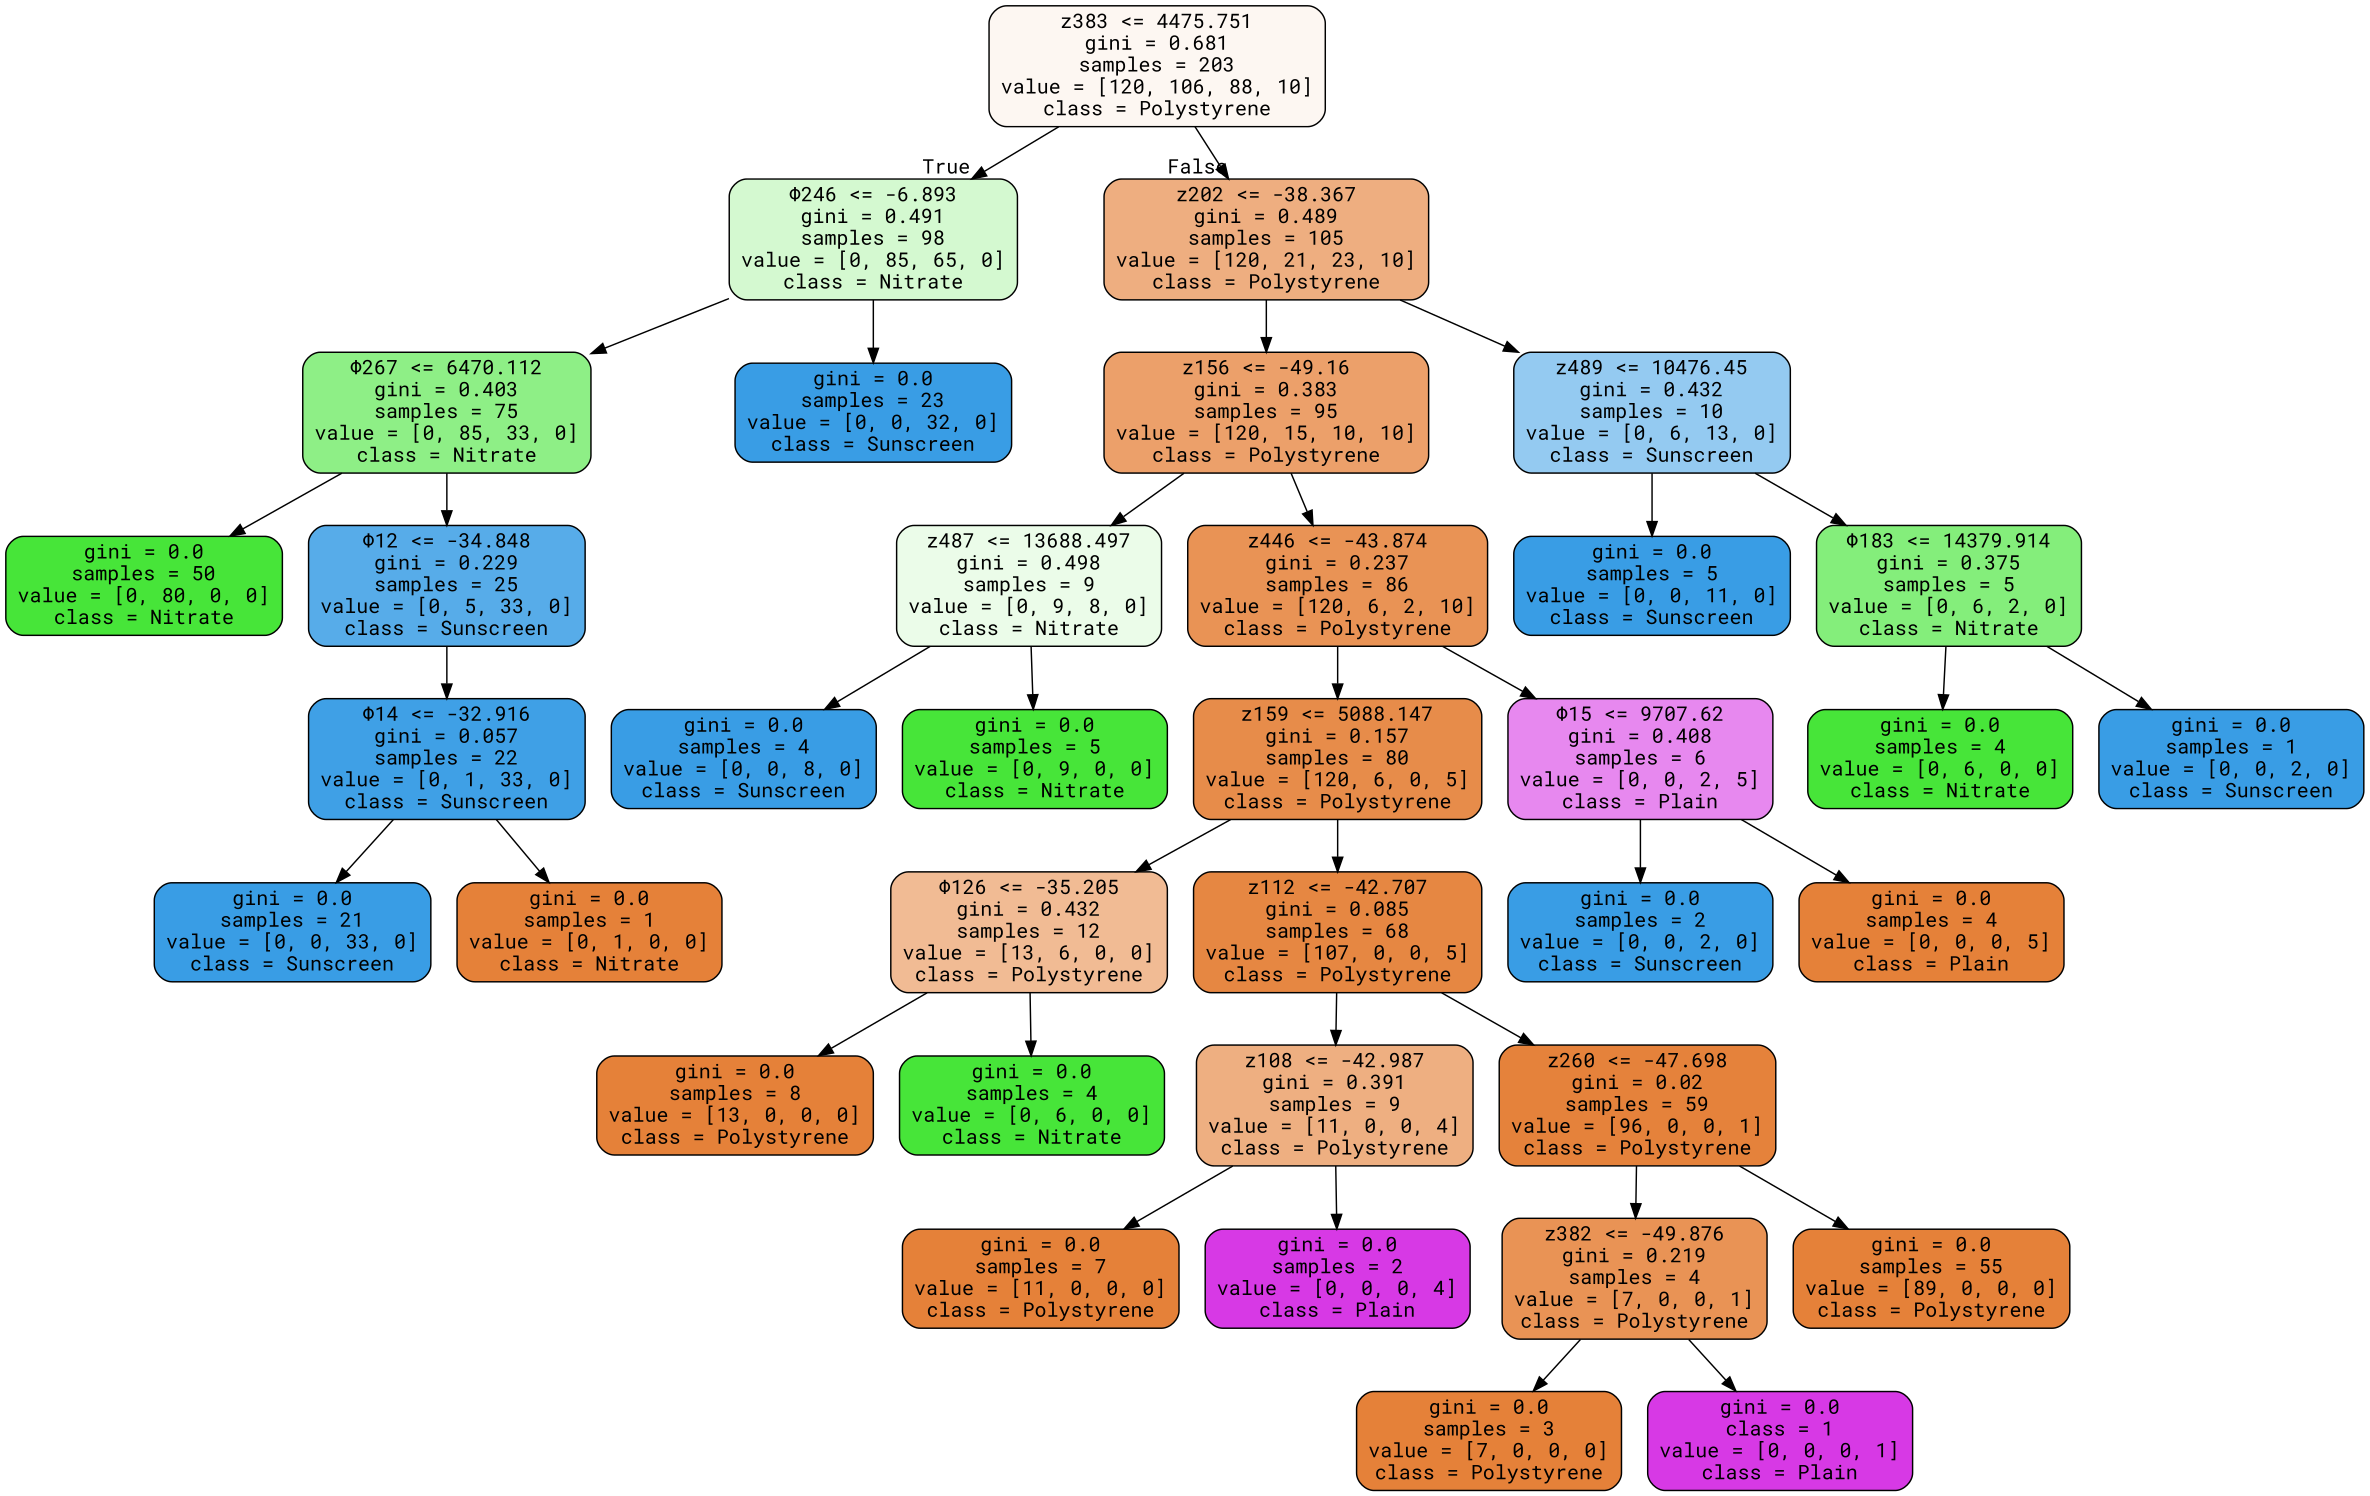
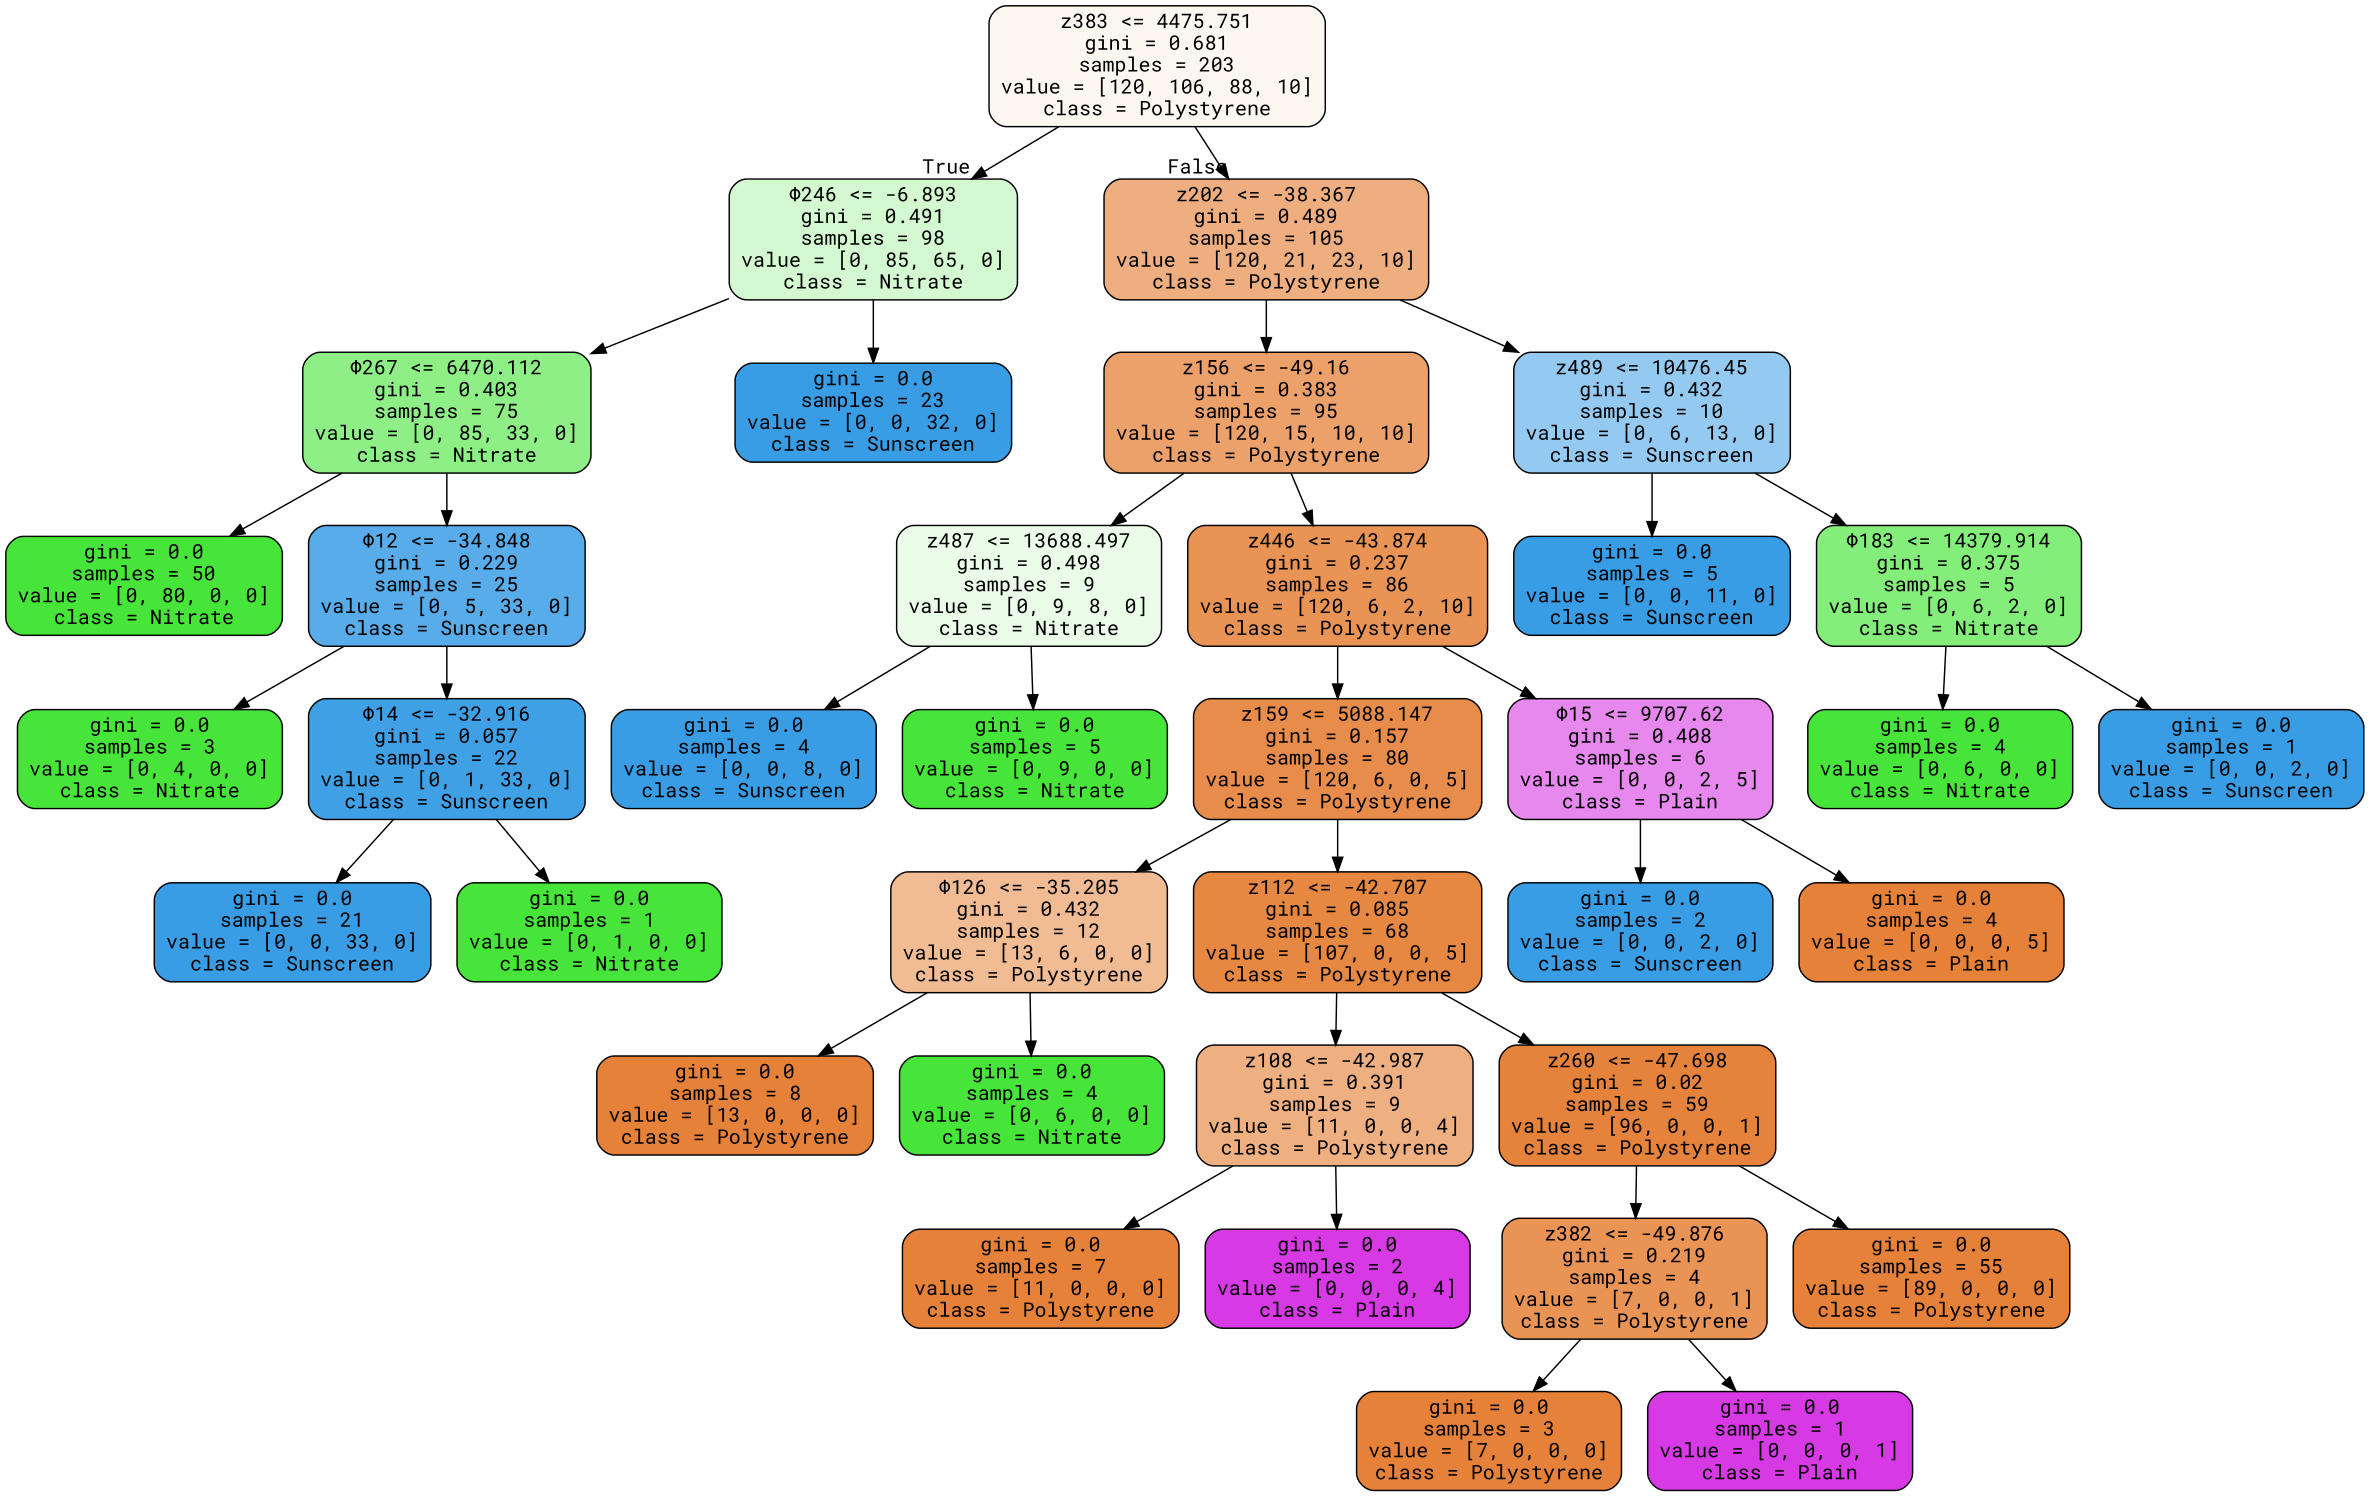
none -> (150, 759)
(590, 932) -> (590, 932)
(1780, 1441) -> (1780, 1441)
